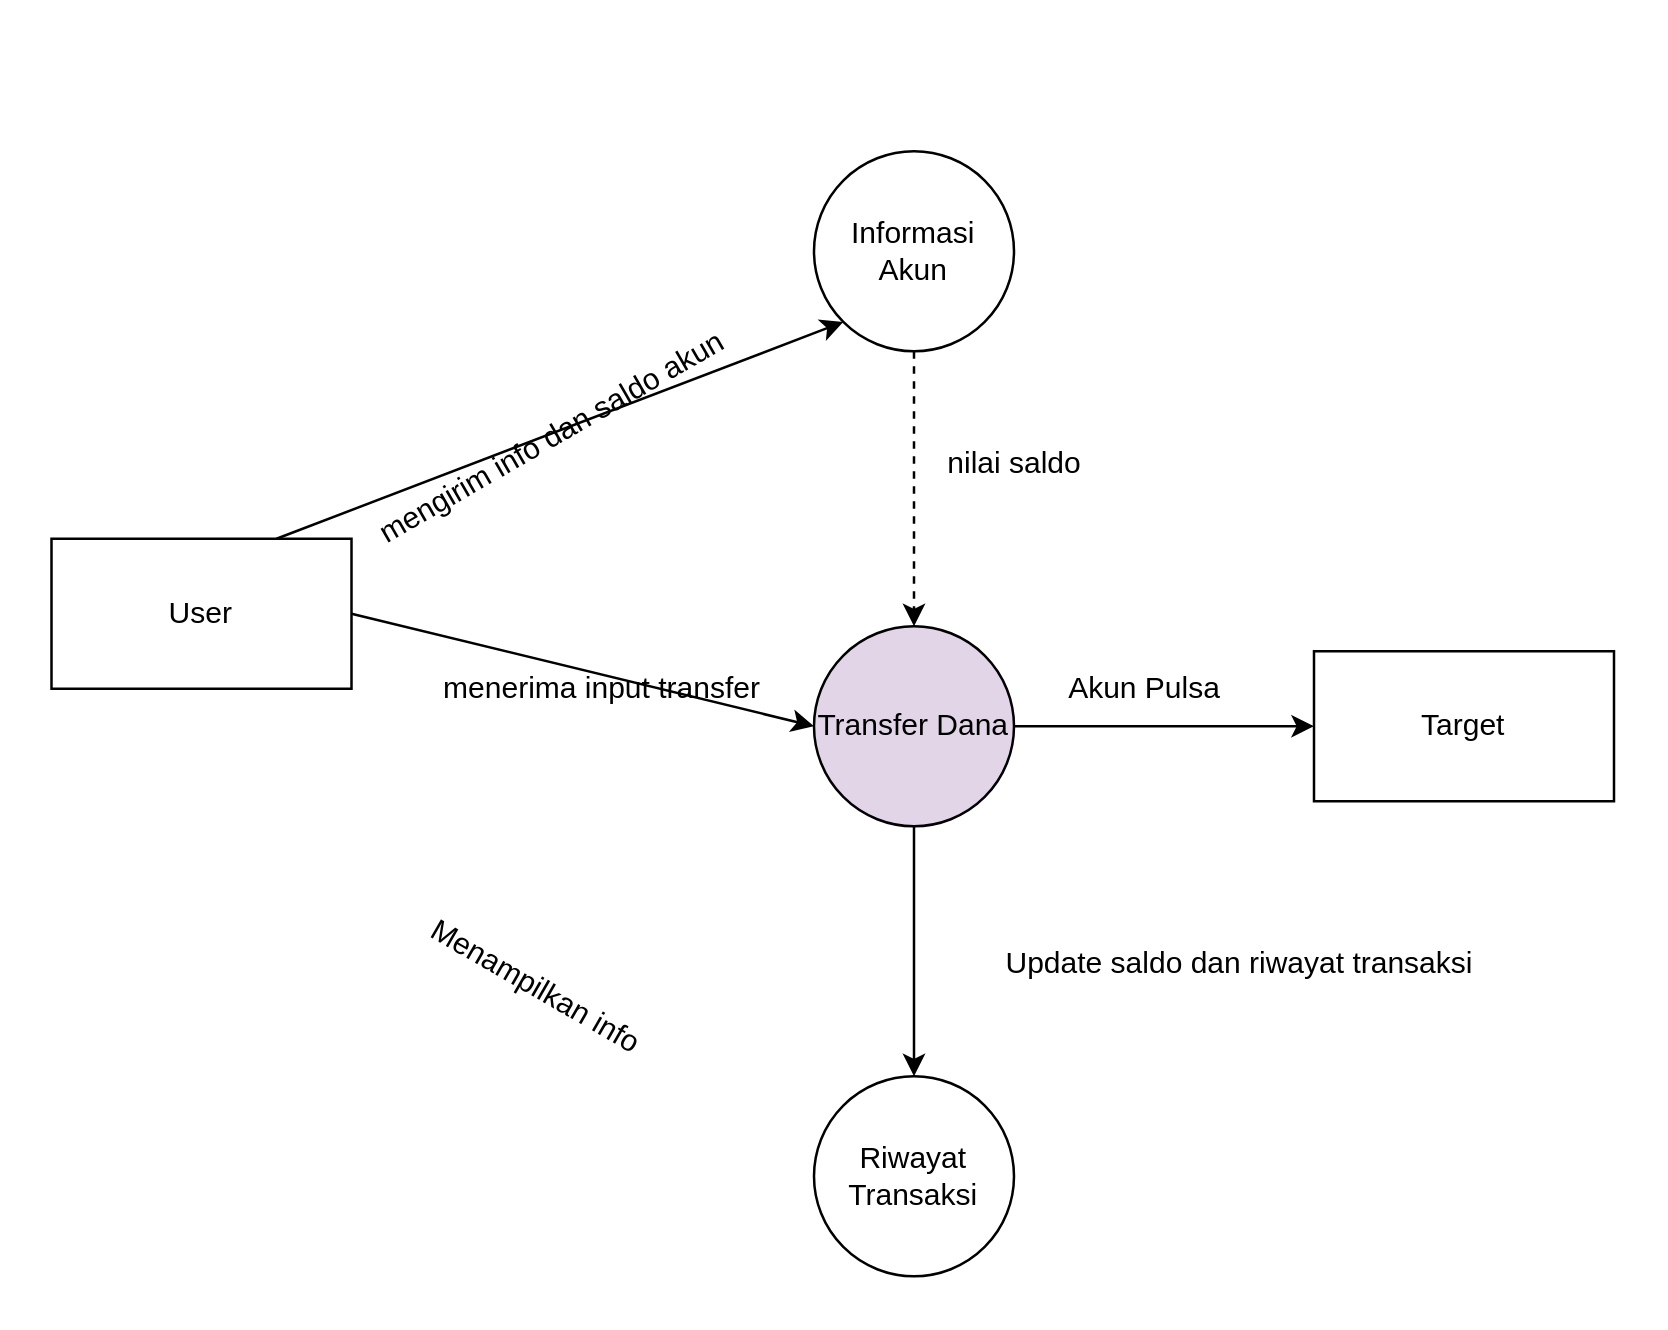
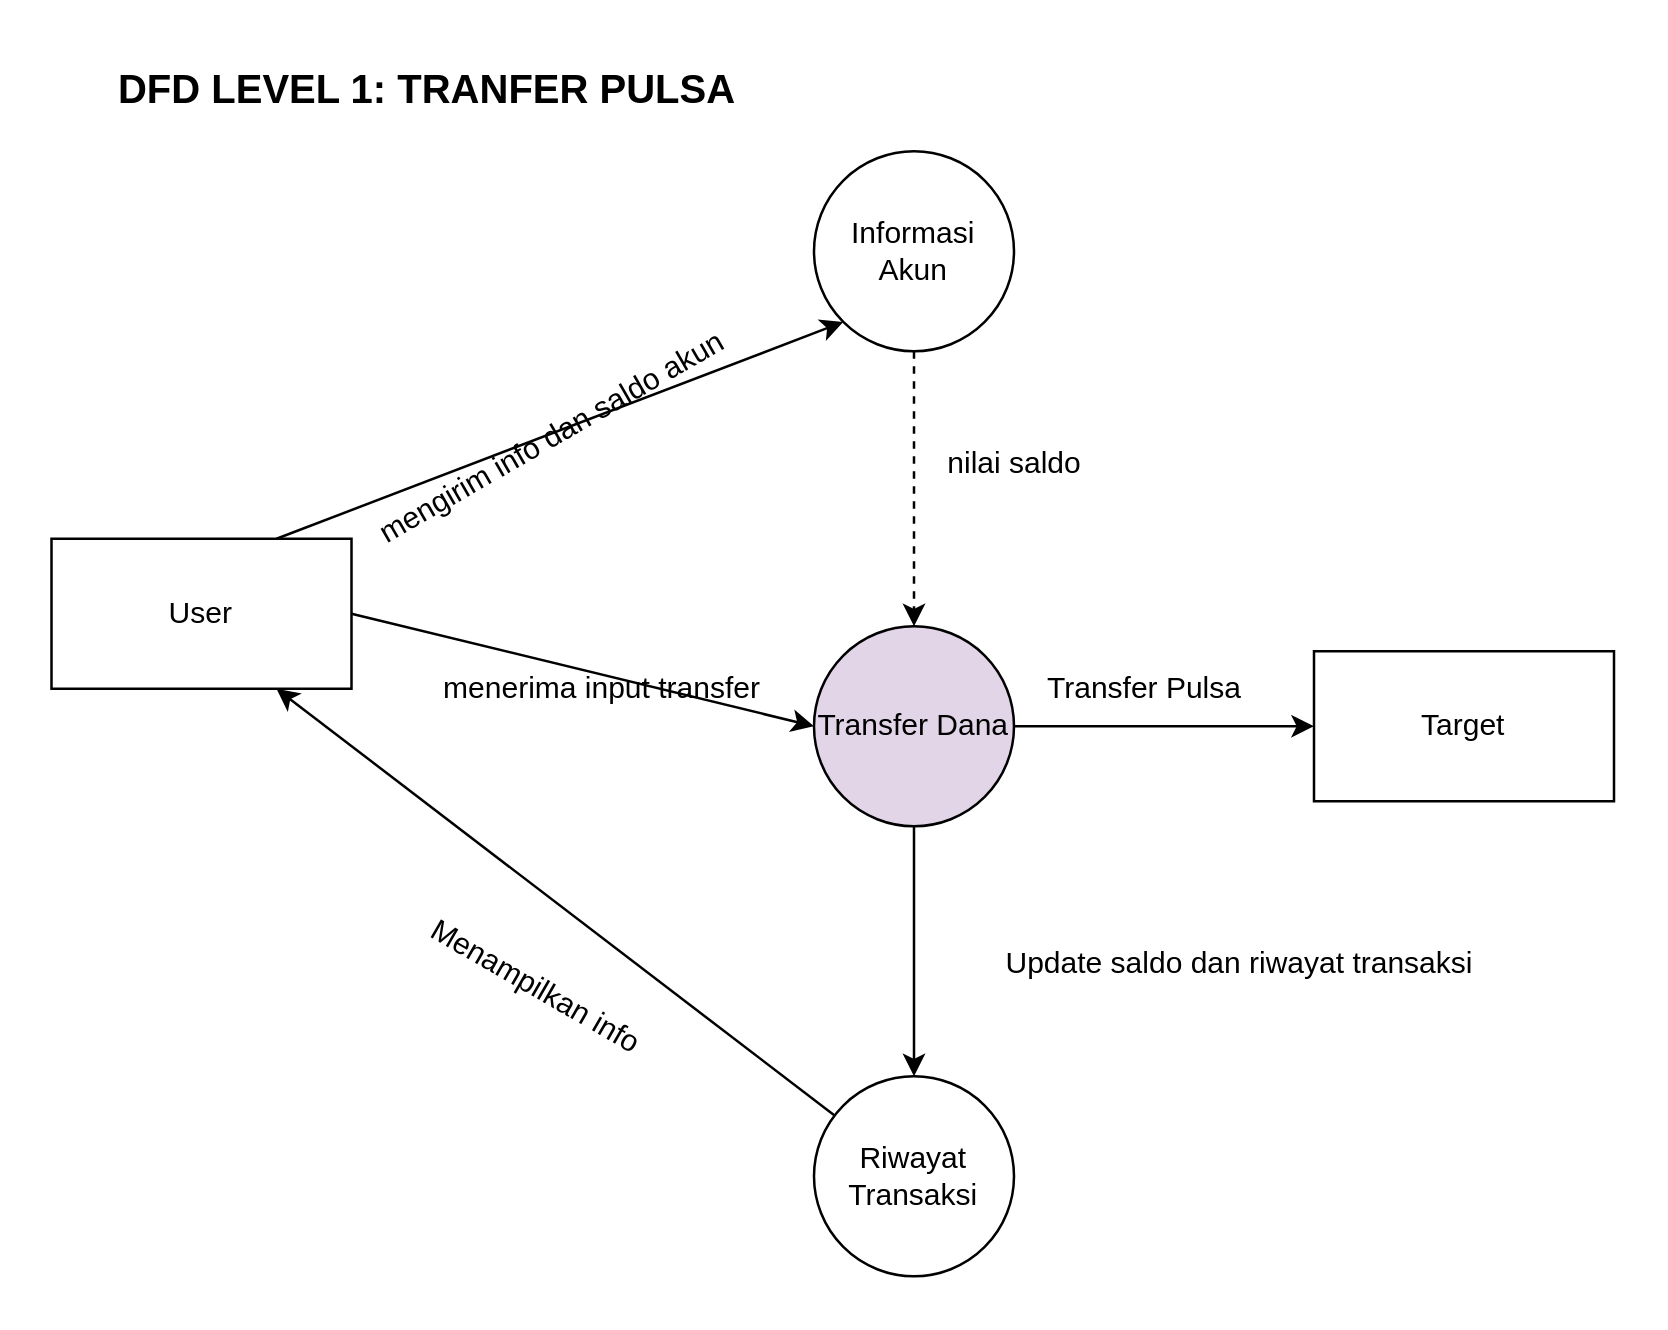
none -> (426, 89)
(1145, 689) -> (1145, 689)
none -> (562, 907)
